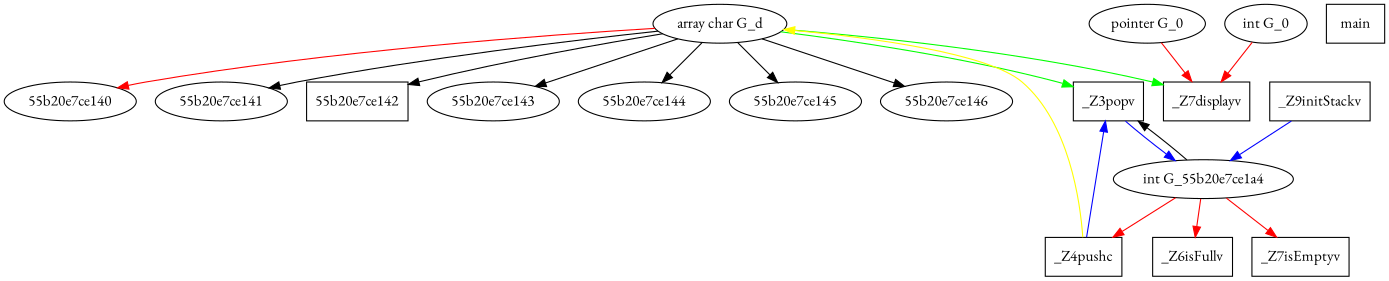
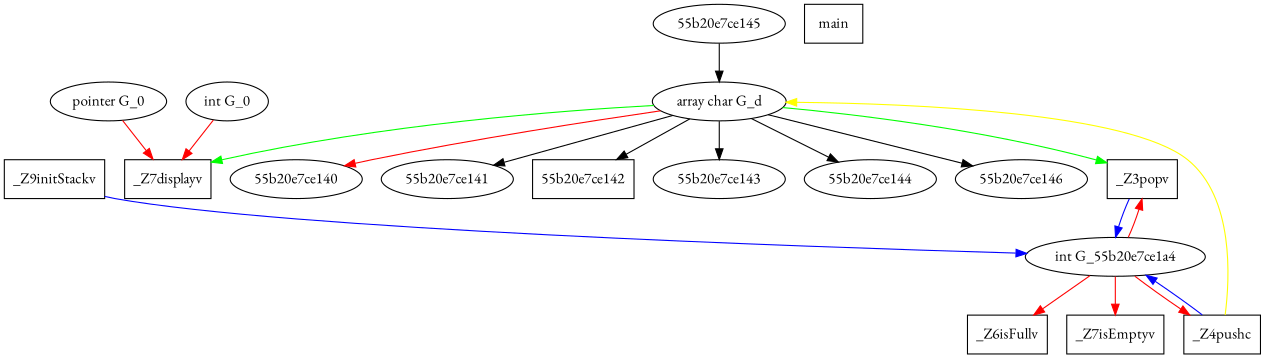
(754, 59) -> (719, 57)
(1167, 144) -> (1134, 224)
(1095, 185) -> (1179, 298)
